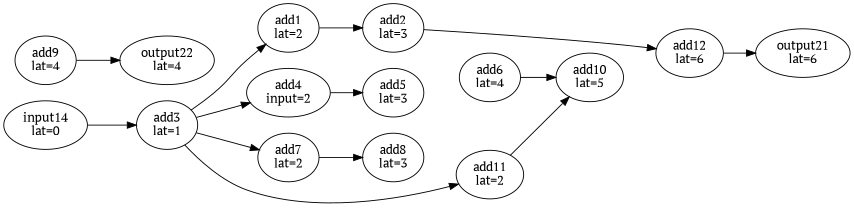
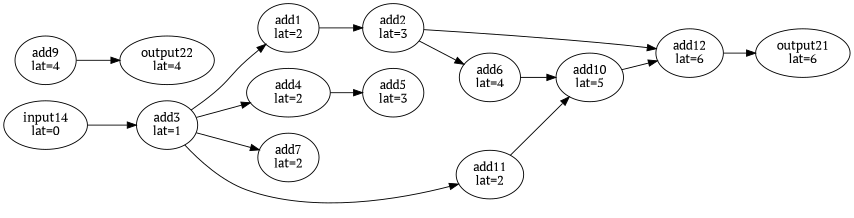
none -> (437, 50)
none -> (635, 66)
(288, 93) -> (288, 93)
(393, 158) -> none
